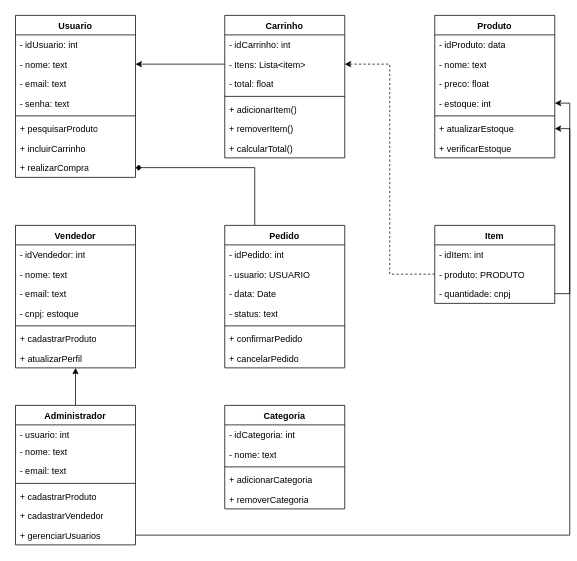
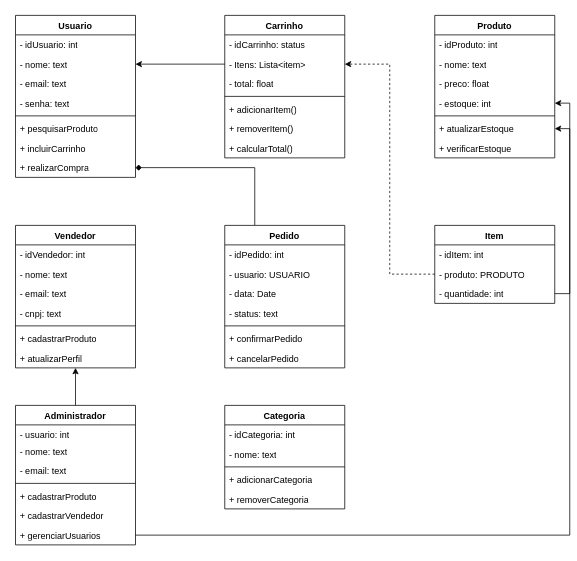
(265, 46) -> (274, 46)
(477, 46) -> (474, 46)
(480, 295) -> (476, 295)
(54, 314) -> (47, 314)
